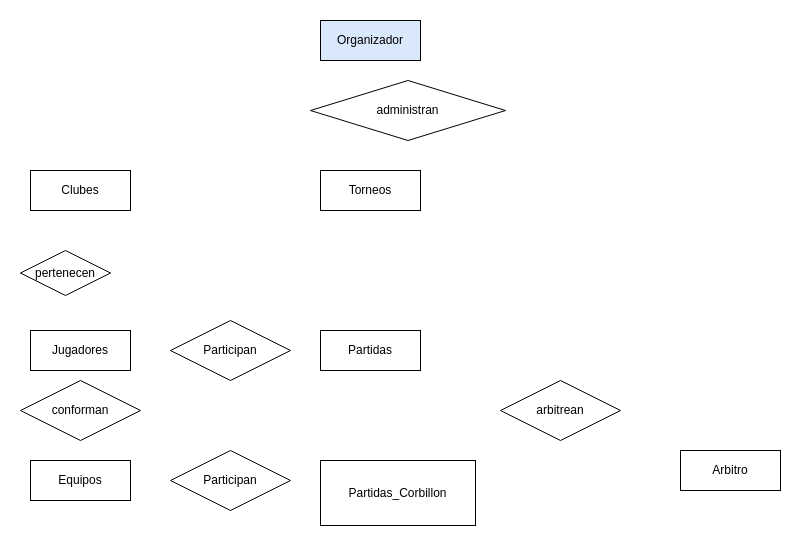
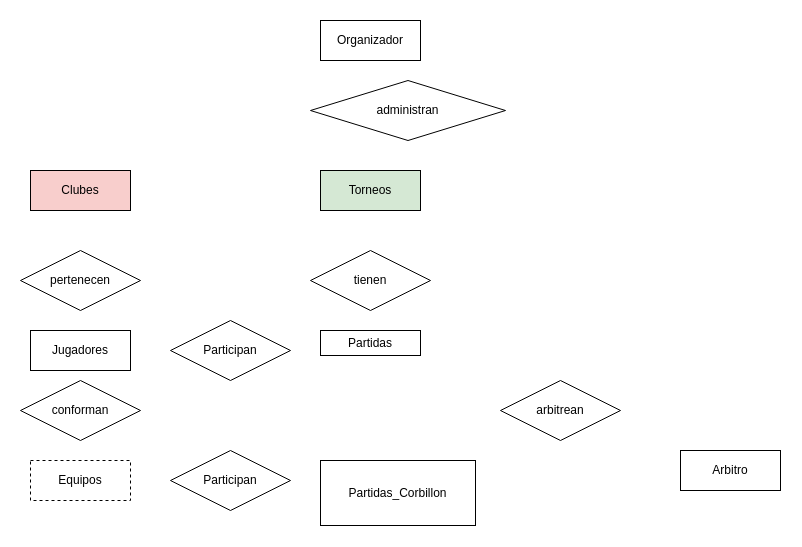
(371, 41) -> (371, 41)
(81, 191) -> (81, 191)
(371, 191) -> (371, 191)
(66, 273) -> (81, 281)
none -> (371, 281)
(371, 351) -> (371, 343)
(81, 481) -> (81, 481)
